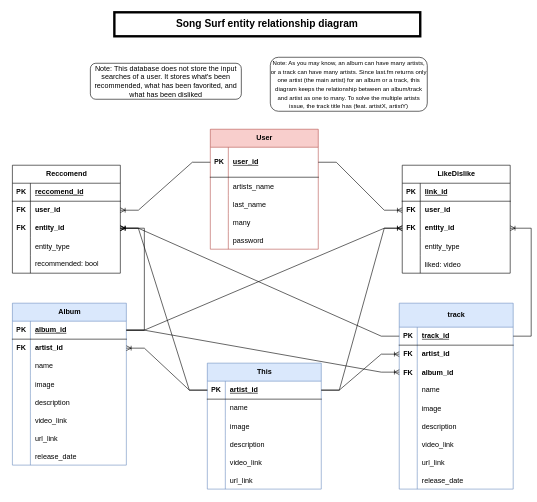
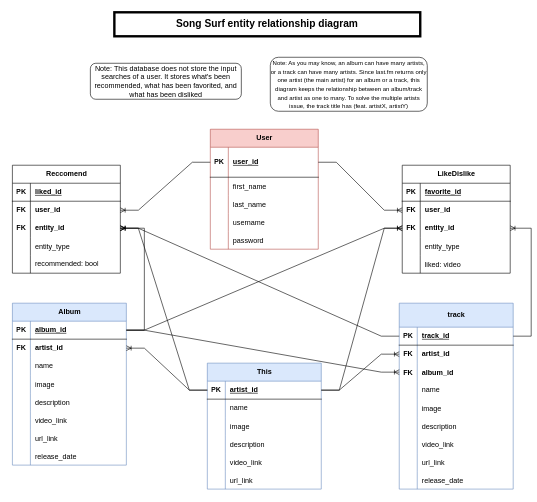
(256, 187) -> (252, 187)
(58, 192) -> (48, 192)
(436, 192) -> (445, 192)
(241, 223) -> (249, 223)
